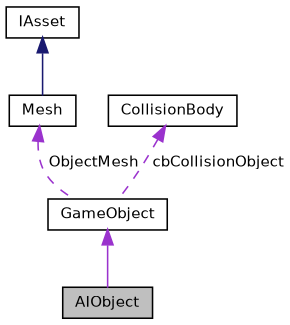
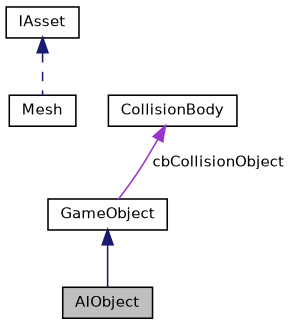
(43, 74) -> (43, 74)
(139, 170) -> (139, 170)
(47, 176) -> none
(108, 266) -> (108, 266)
